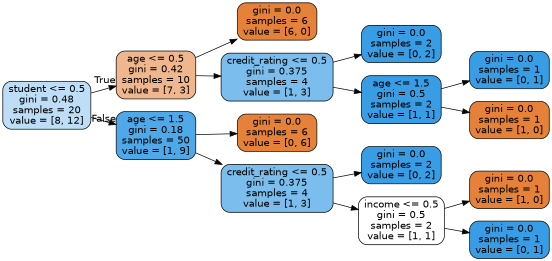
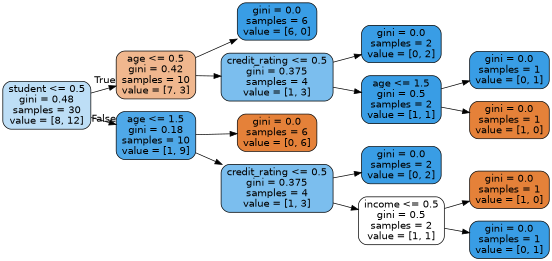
(277, 21) -> (277, 21)
(47, 105) -> (47, 105)
(156, 136) -> (156, 136)
